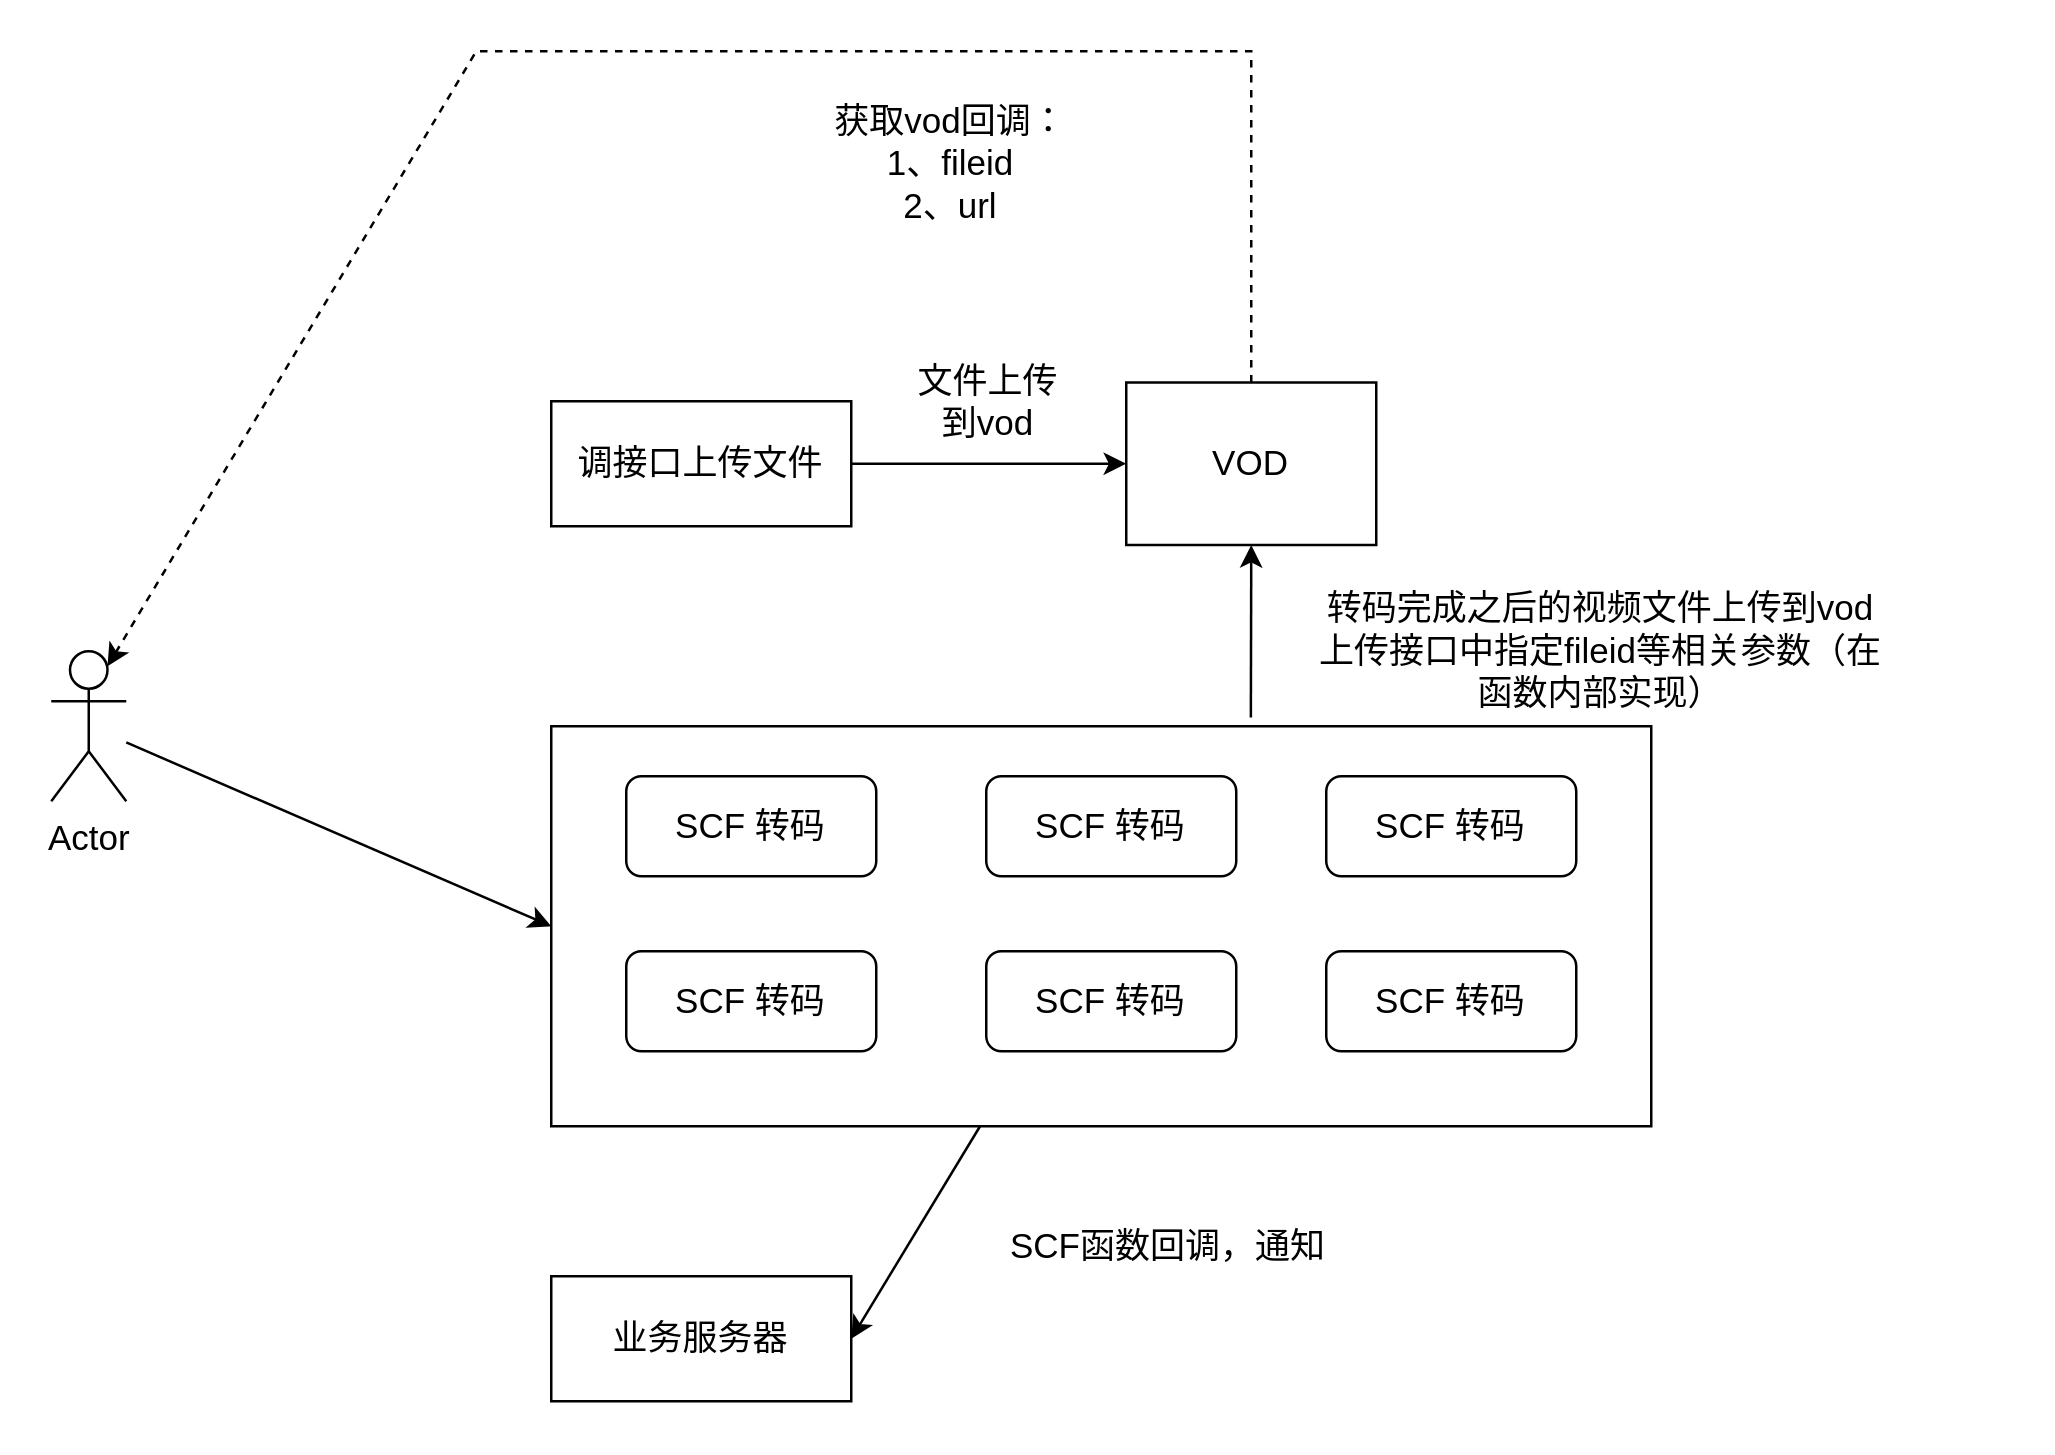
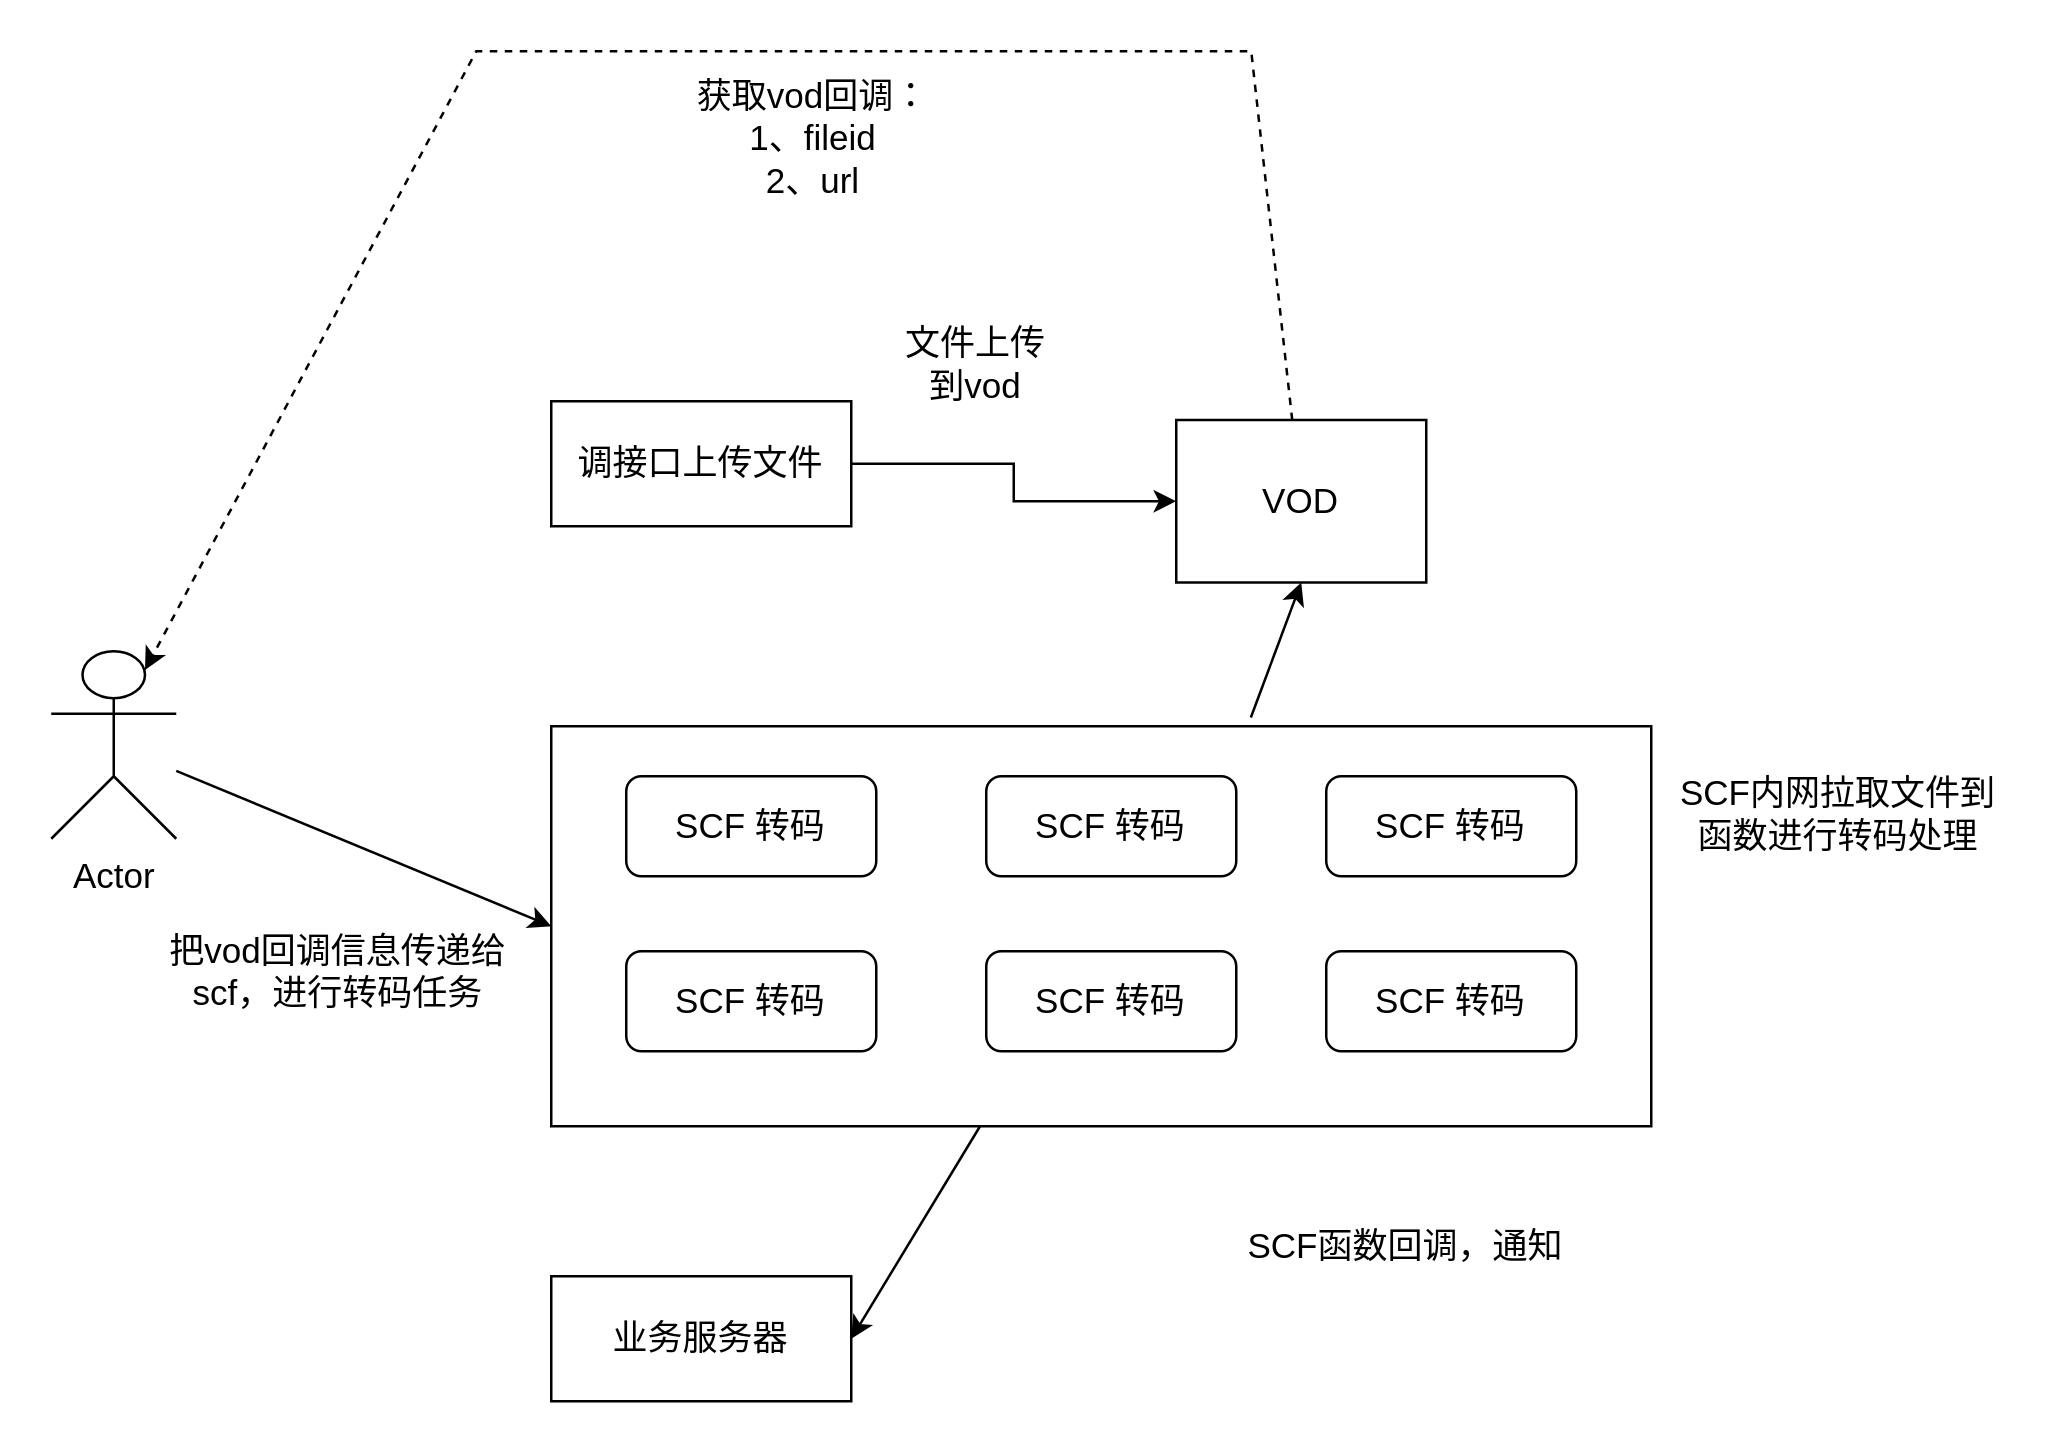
(951, 164) -> (814, 139)
(989, 401) -> (976, 364)
(1251, 464) -> (1301, 501)
(1601, 651) -> none
(89, 726) -> (114, 745)
none -> (1839, 814)
none -> (339, 970)
(1169, 1245) -> (1406, 1245)
